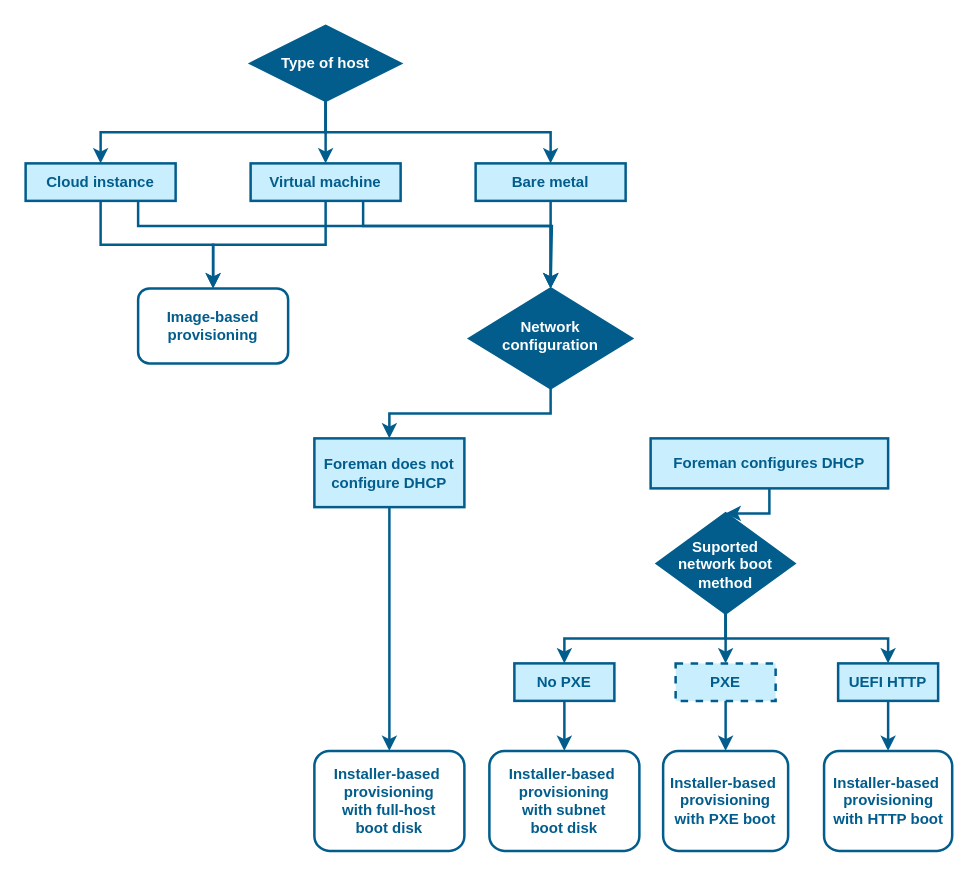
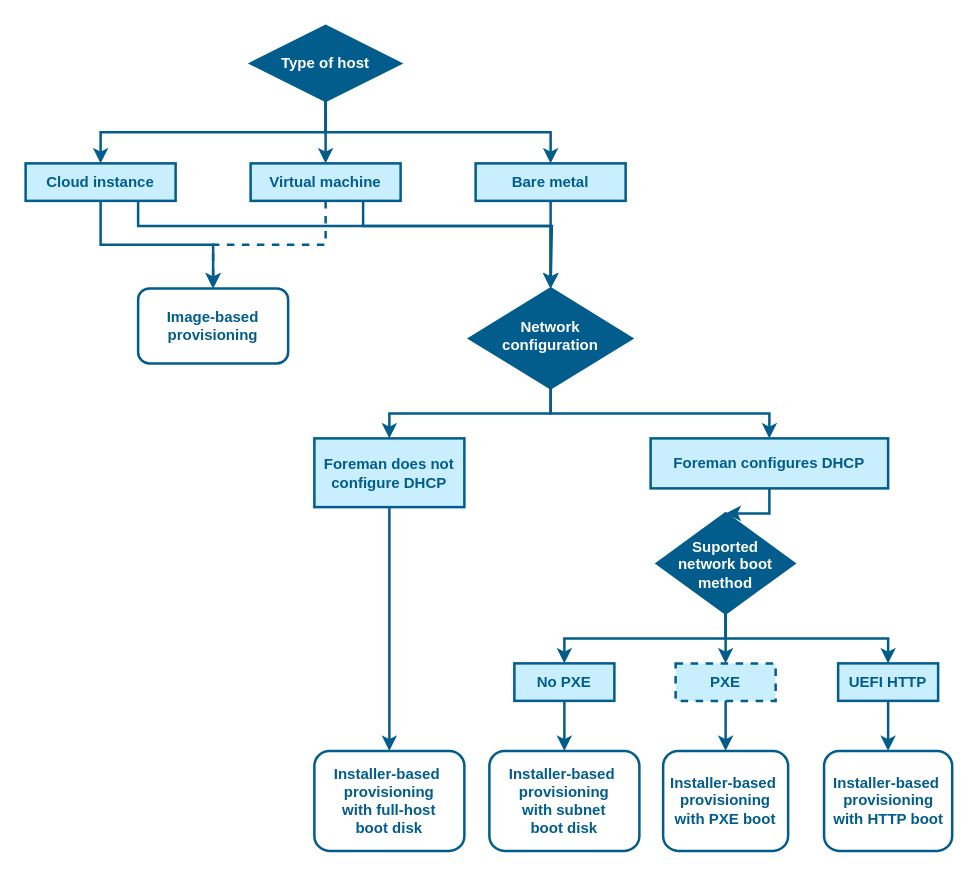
(292, 244) -> (292, 244)
none -> (668, 413)
